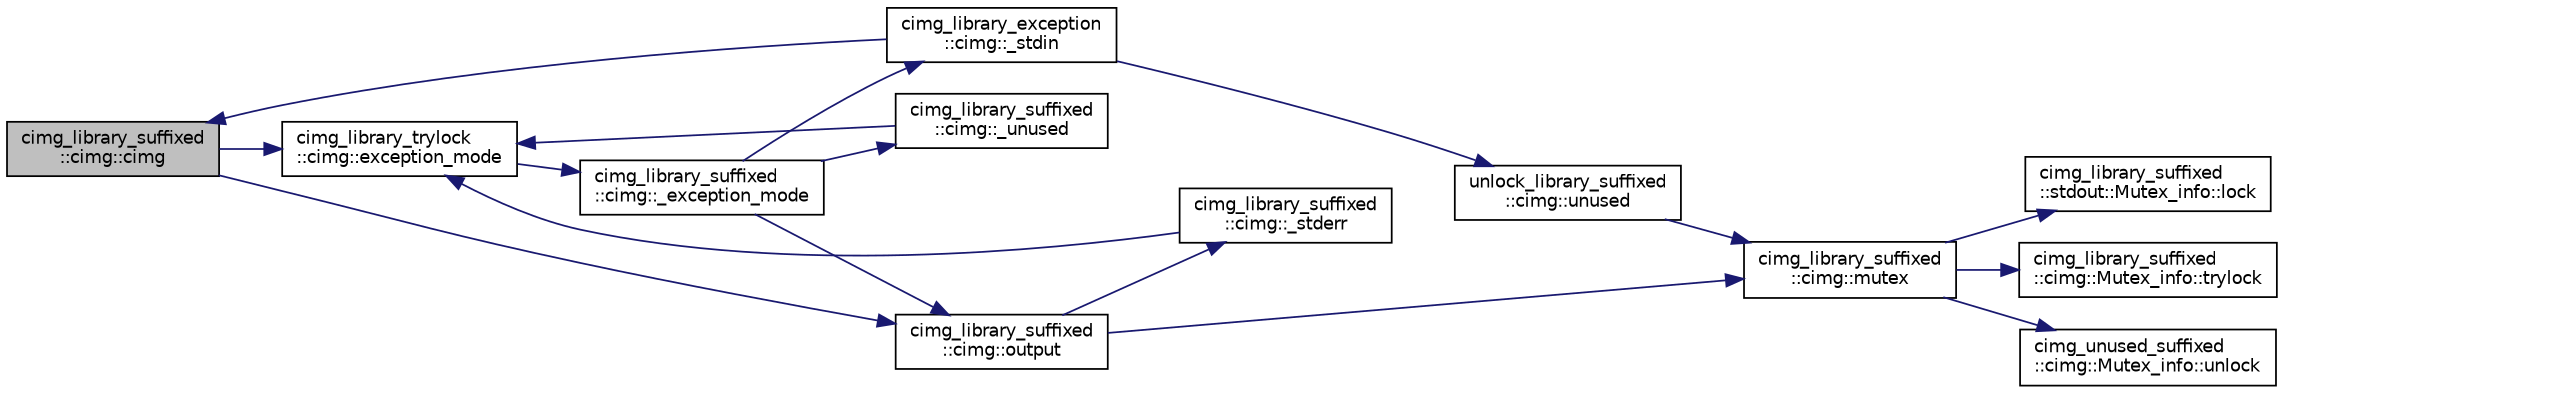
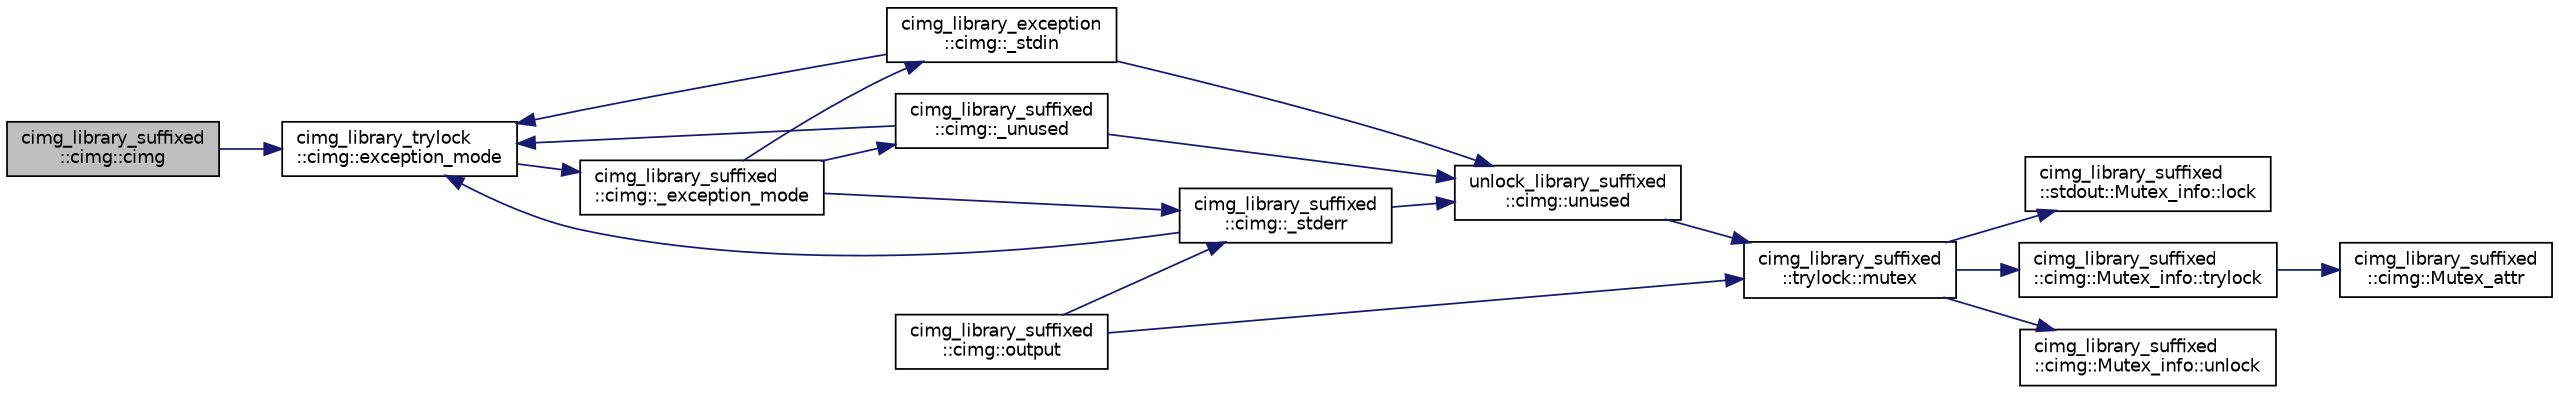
(554, 65) -> (710, 86)
none -> (1272, 155)
none -> (1414, 205)
(547, 256) -> none
(857, 267) -> (993, 202)
(1850, 270) -> (1850, 270)
none -> (2446, 270)
(2148, 358) -> (2148, 358)
